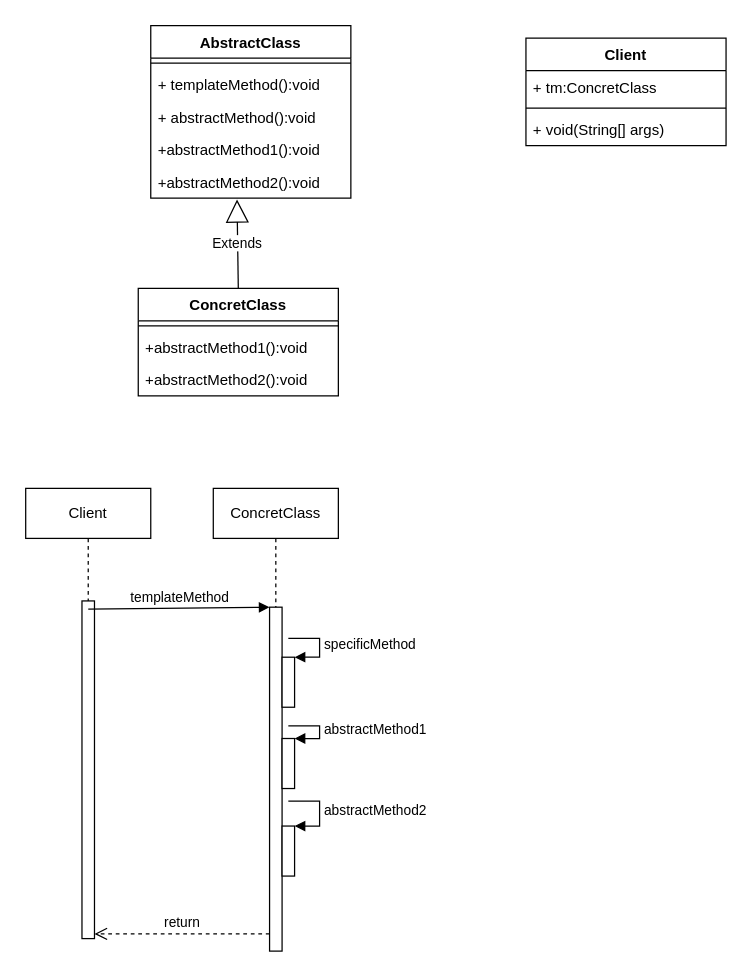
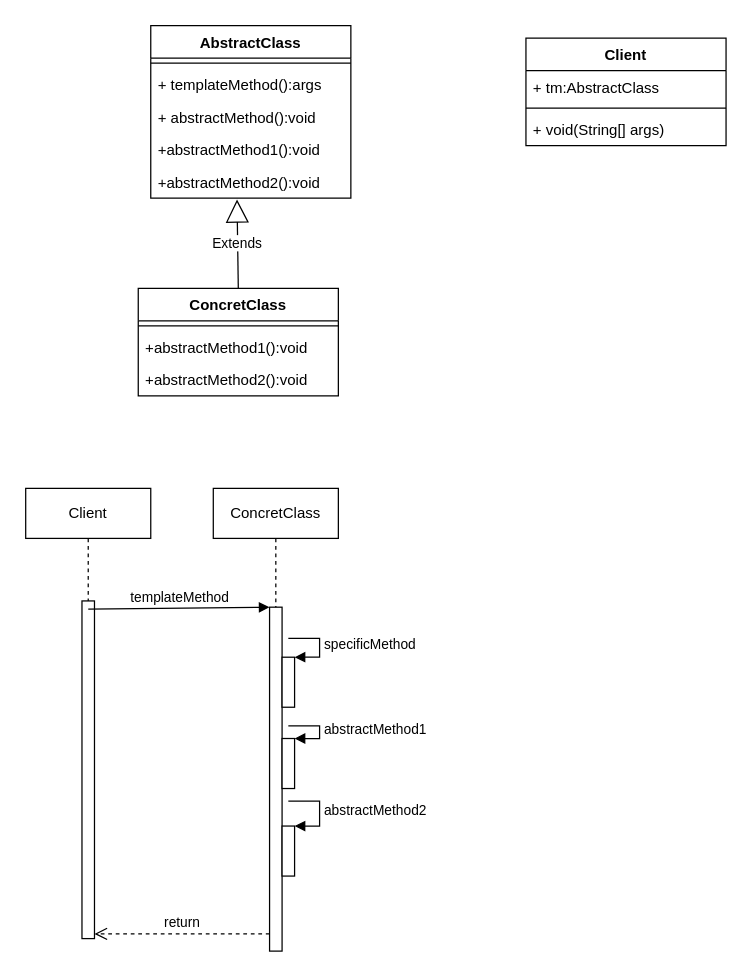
(246, 85) -> (248, 85)
(598, 88) -> (602, 88)
